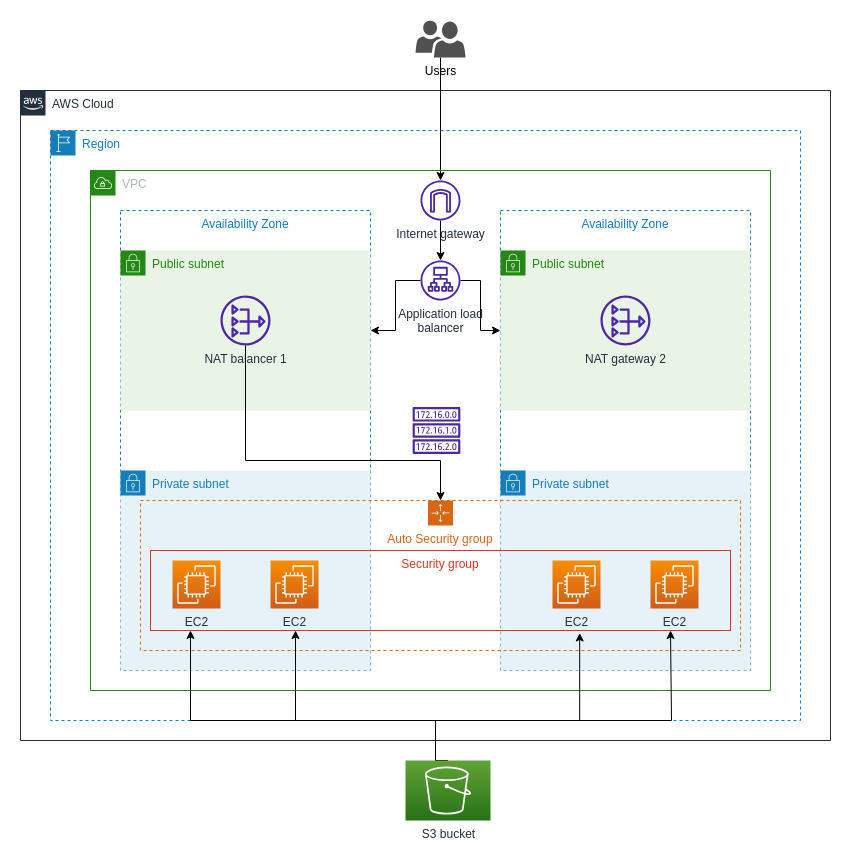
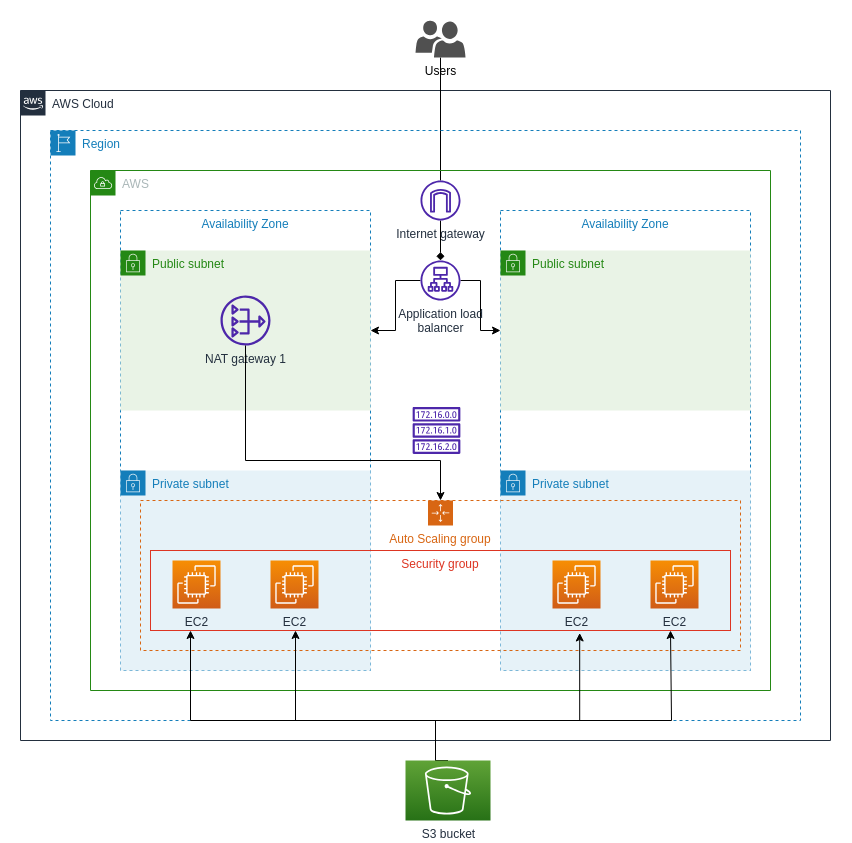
(441, 173) -> (441, 175)
(133, 185) -> (133, 185)
(441, 252) -> (441, 252)
(626, 321) -> none
(246, 360) -> (246, 360)
(441, 540) -> (441, 540)
